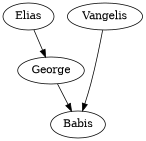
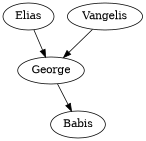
(95, 67) -> (81, 41)
